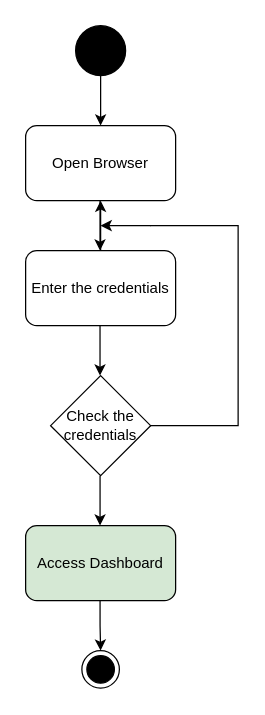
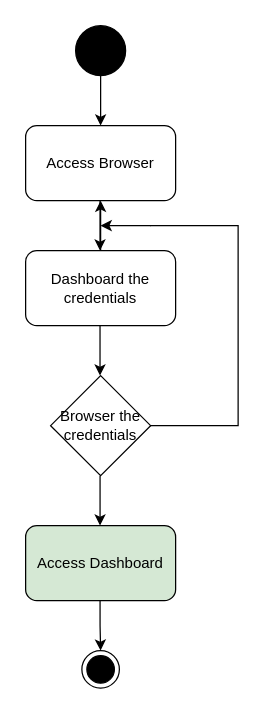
(101, 163) -> (101, 163)
(101, 288) -> (101, 288)
(101, 426) -> (101, 426)
